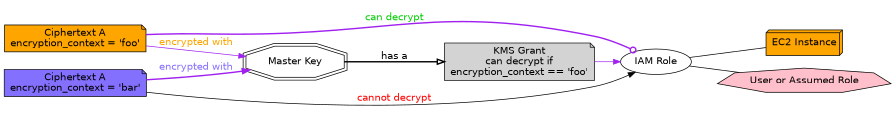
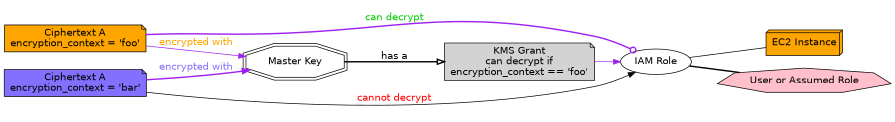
(714, 69) -> (714, 69)
